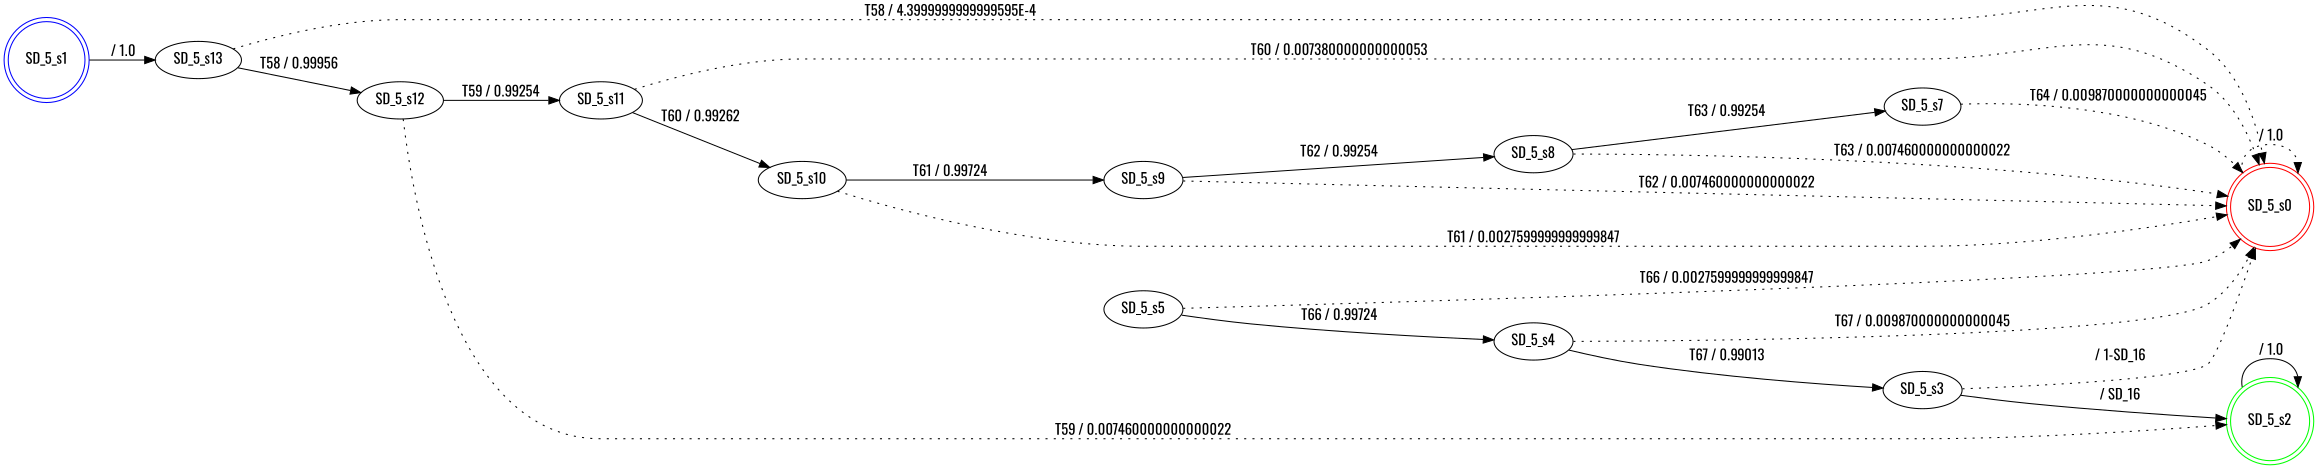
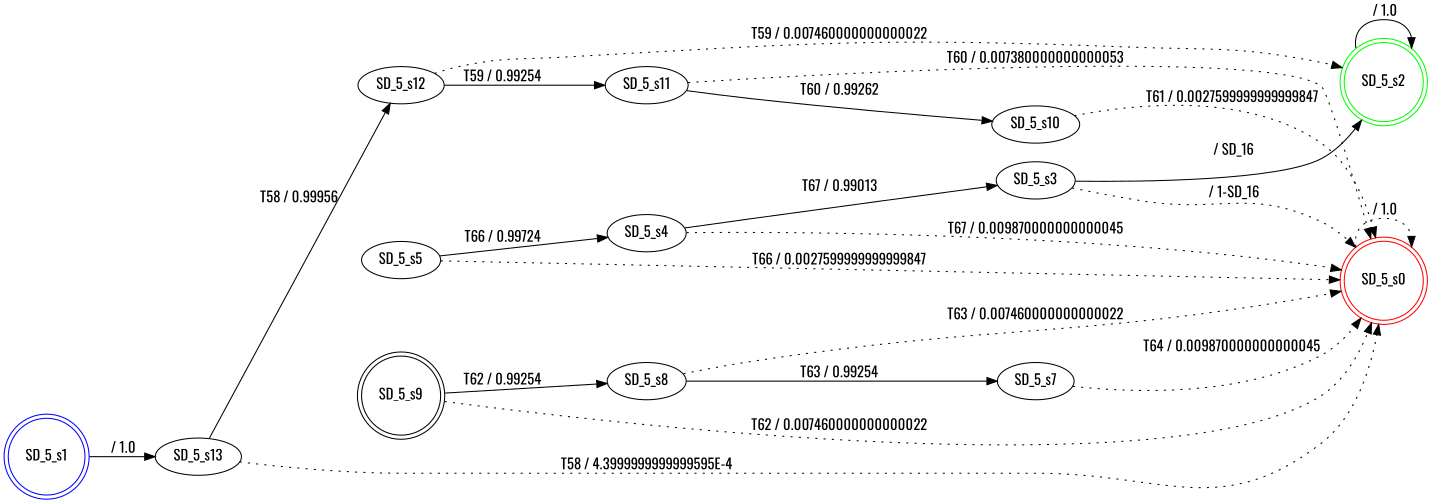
(970, 180) -> none
(1143, 180) -> (401, 396)
